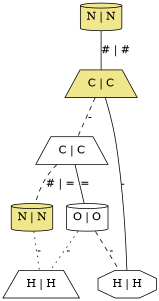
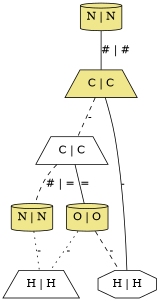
(87, 217) -> (87, 217)
